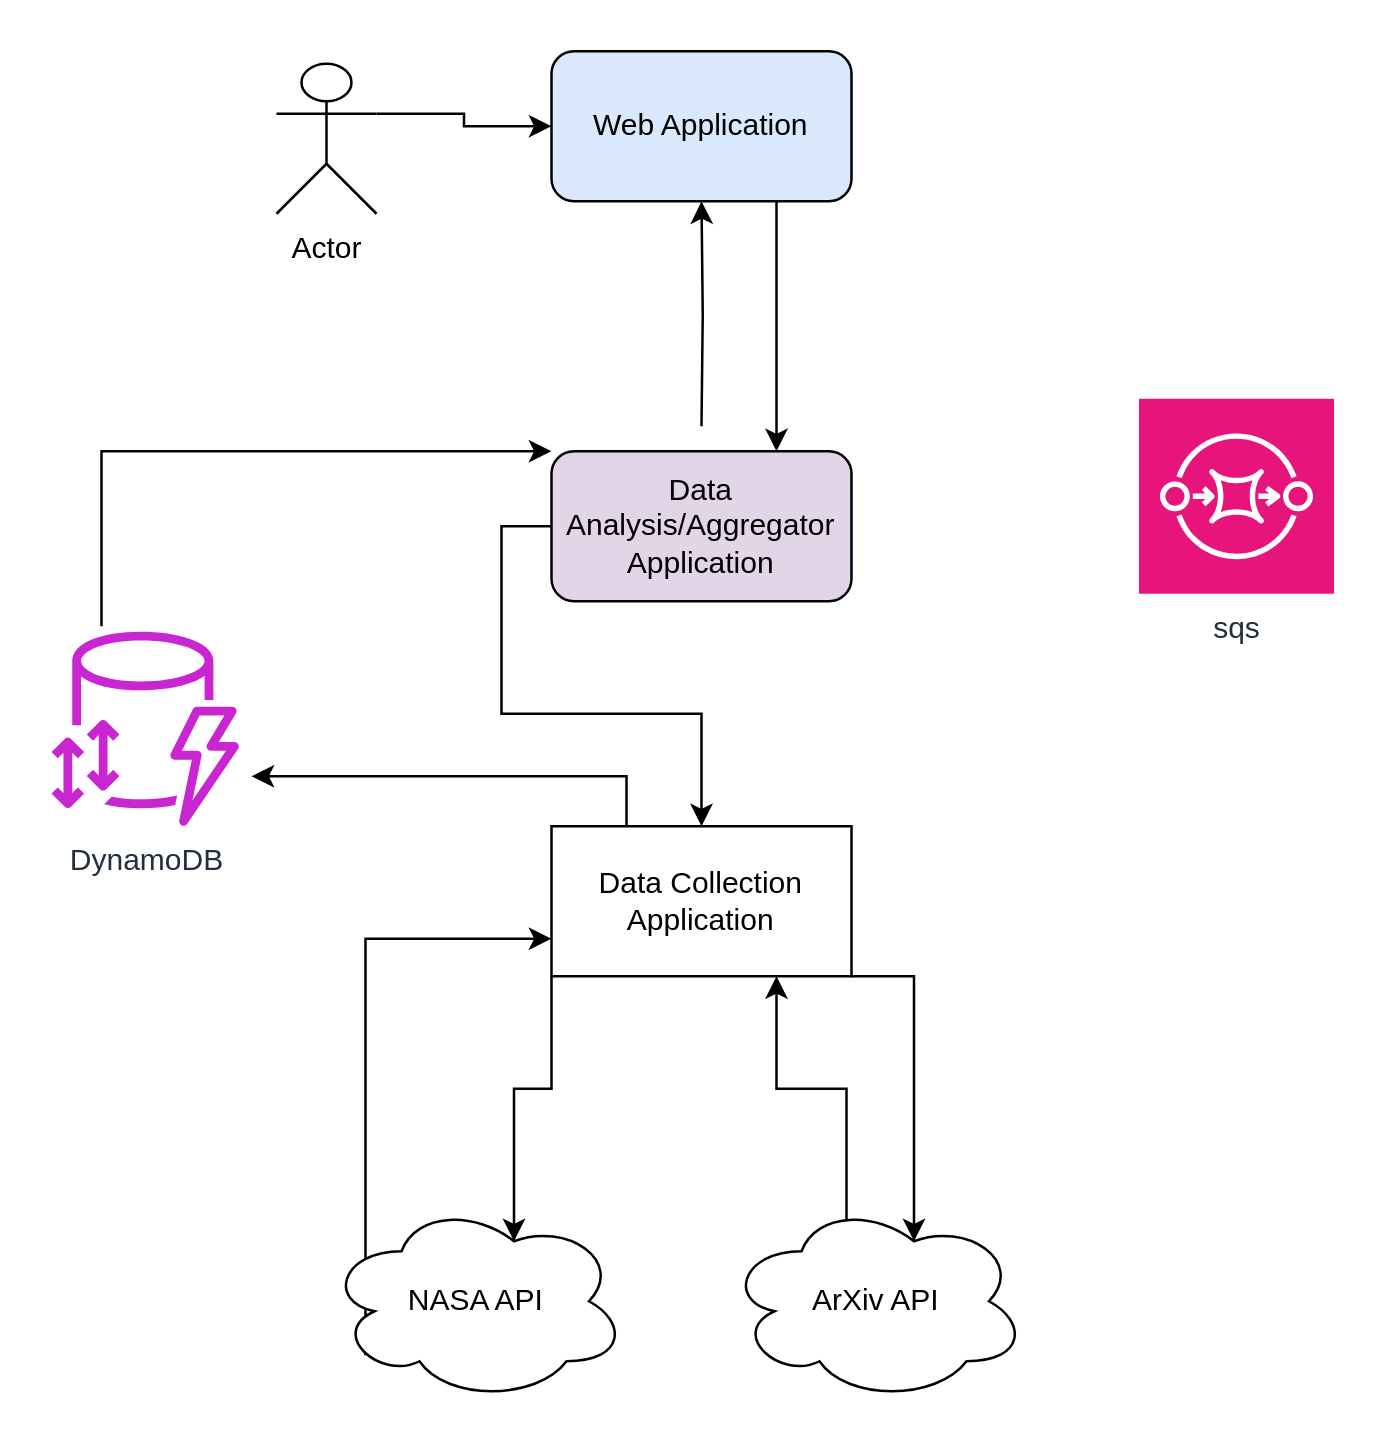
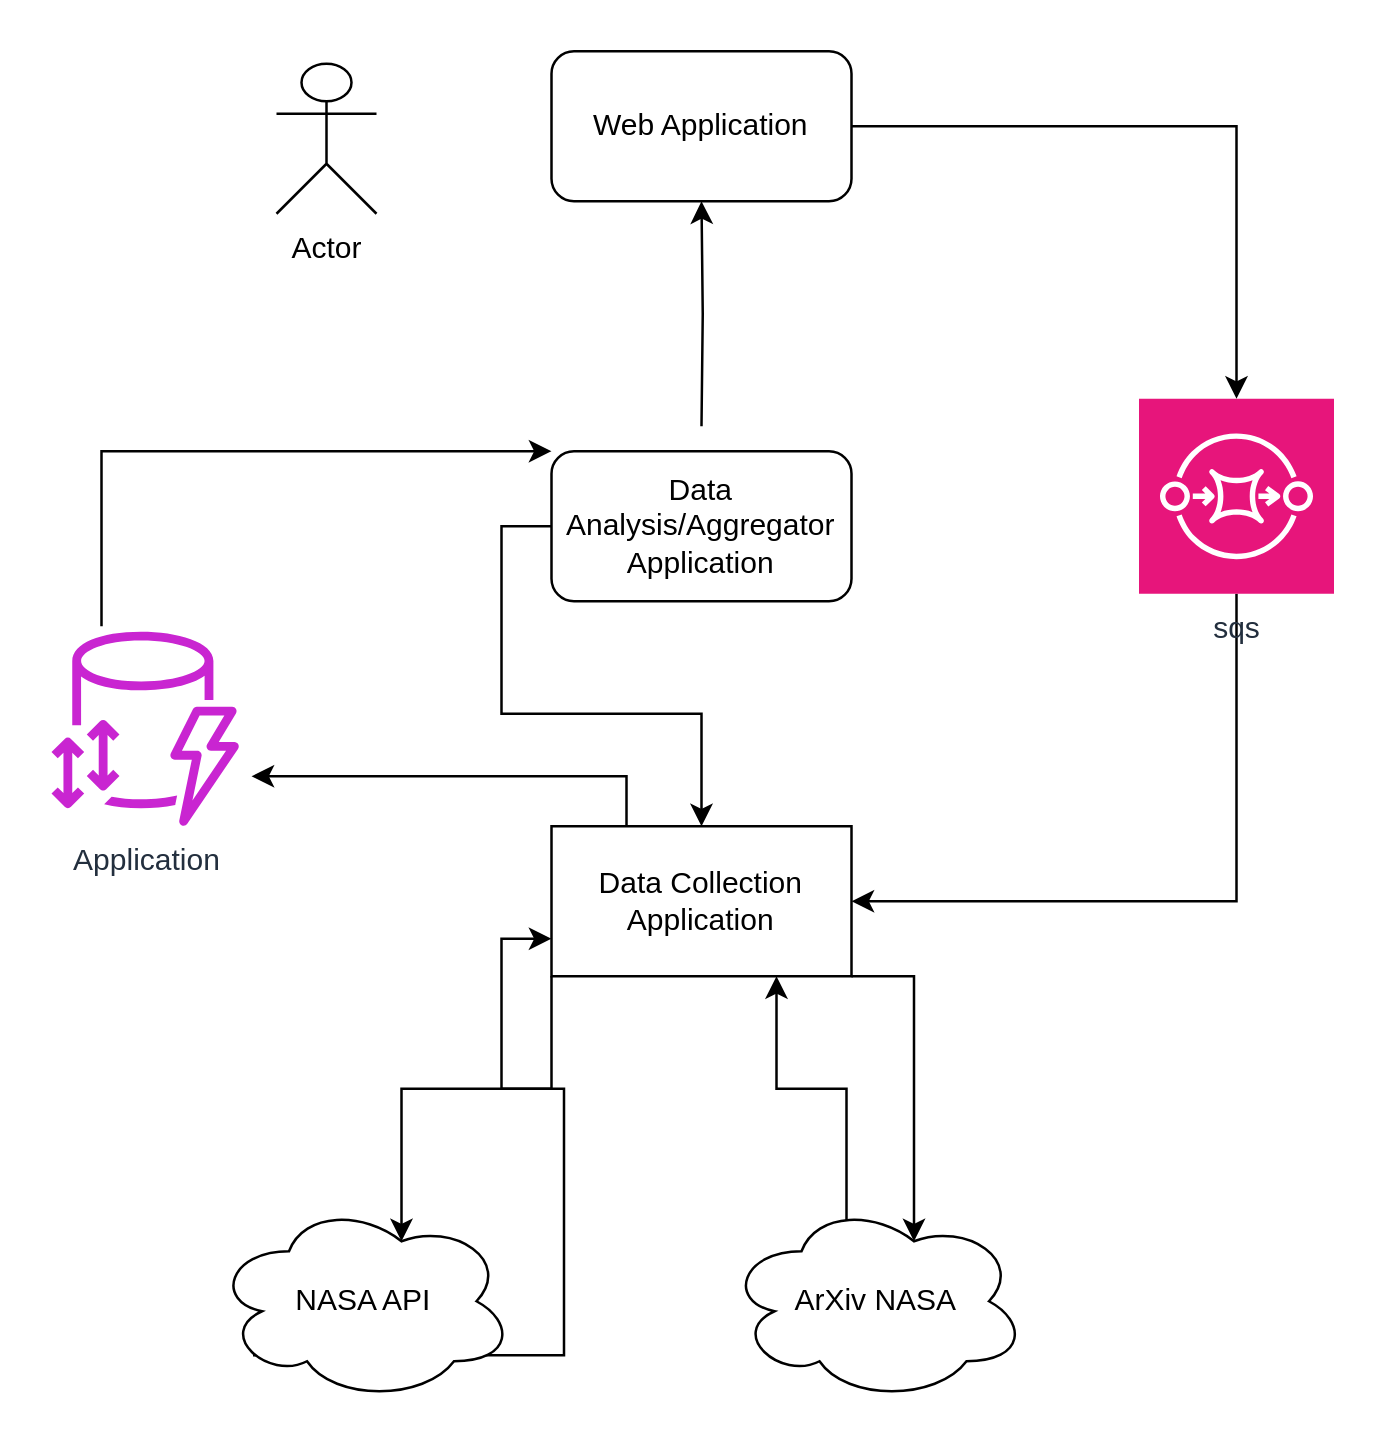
(463, 114) -> none
(701, 126) -> (701, 126)
none -> (1171, 126)
(776, 318) -> none
(701, 526) -> (701, 526)
(148, 862) -> (148, 862)
none -> (1205, 901)
(476, 1301) -> (364, 1301)
(876, 1301) -> (876, 1301)
